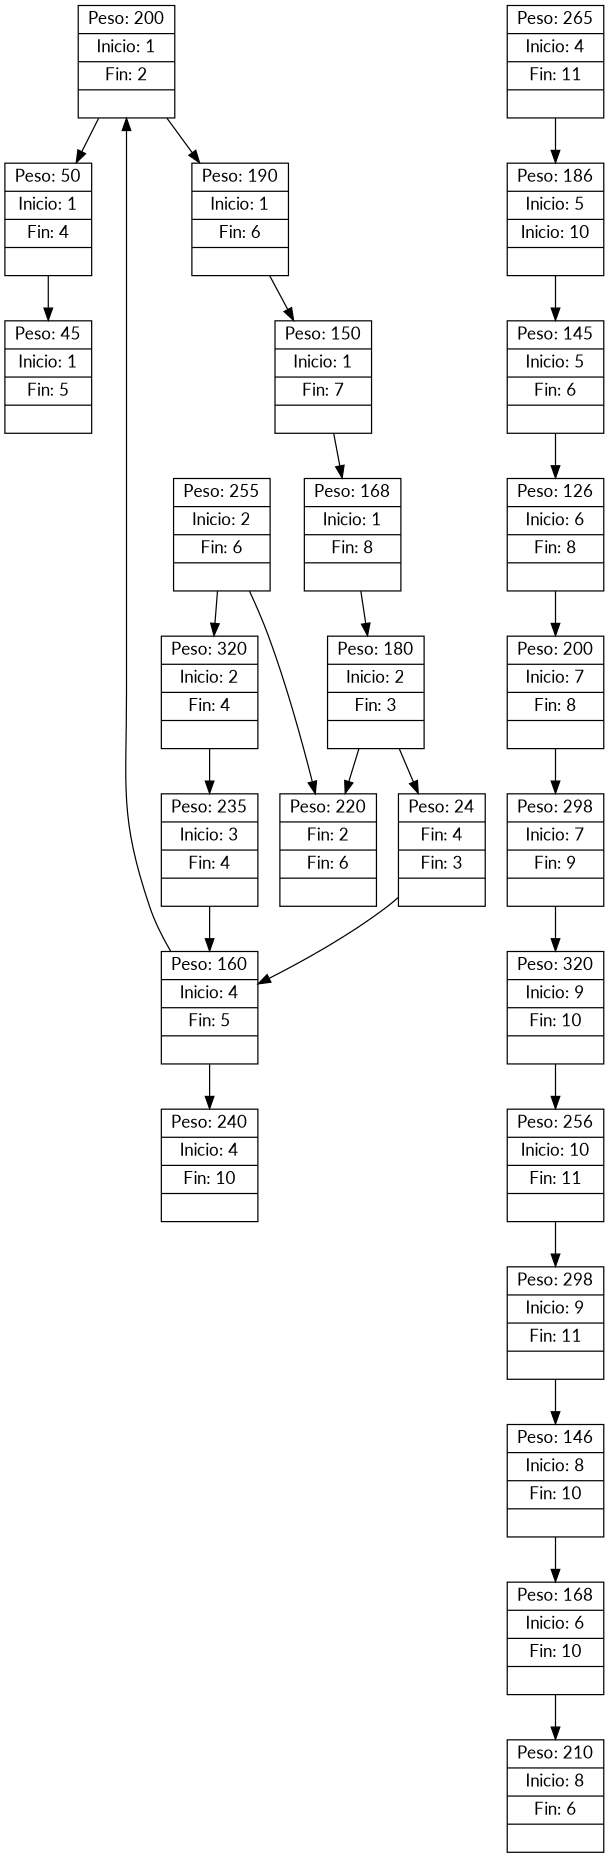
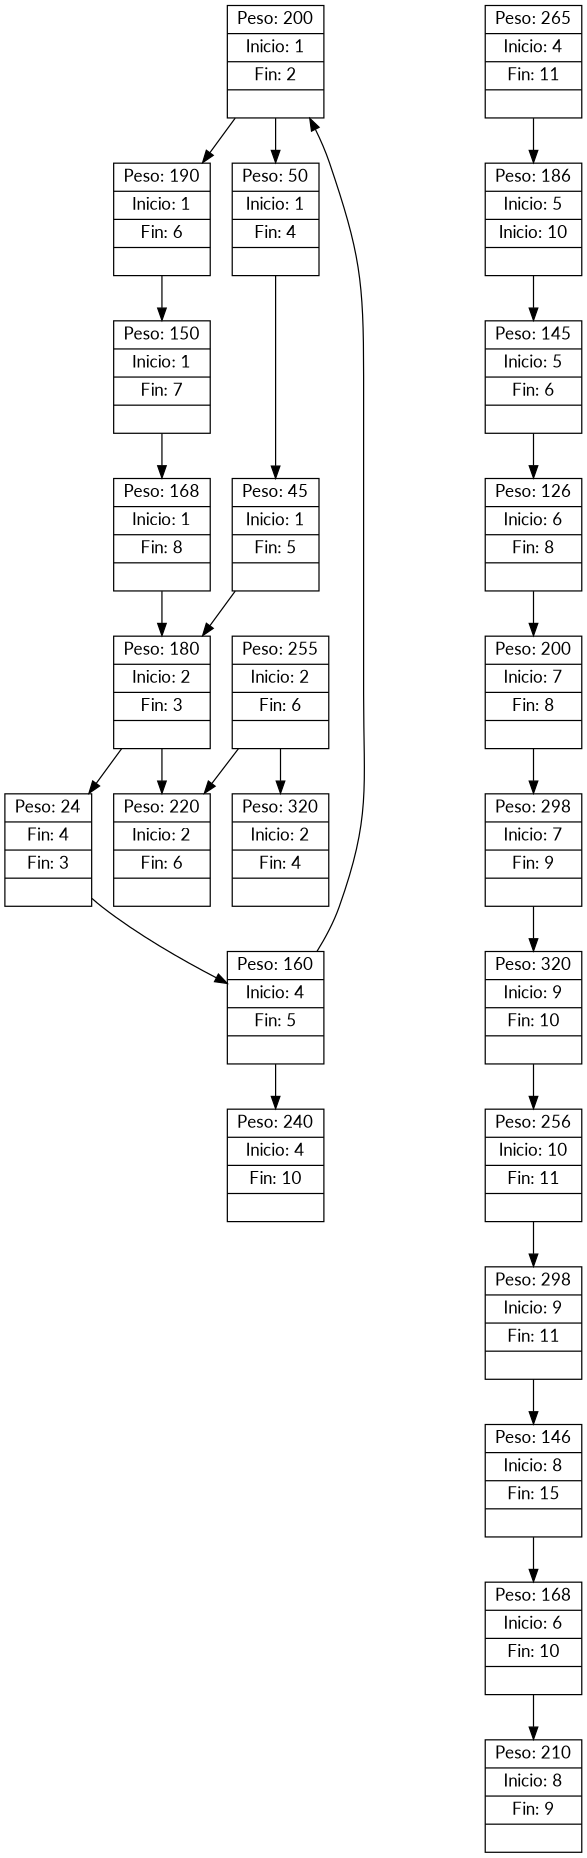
none -> (223, 608)
(328, 835) -> (162, 835)
(210, 850) -> none
(556, 1494) -> (534, 1494)
(556, 1810) -> (534, 1810)
